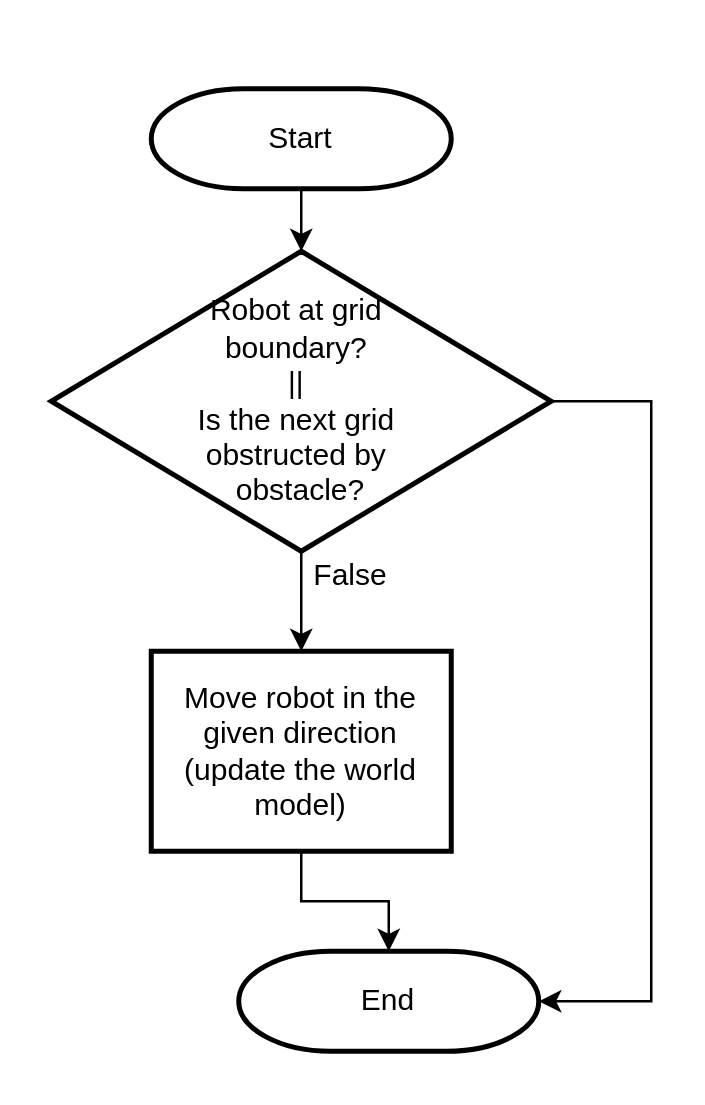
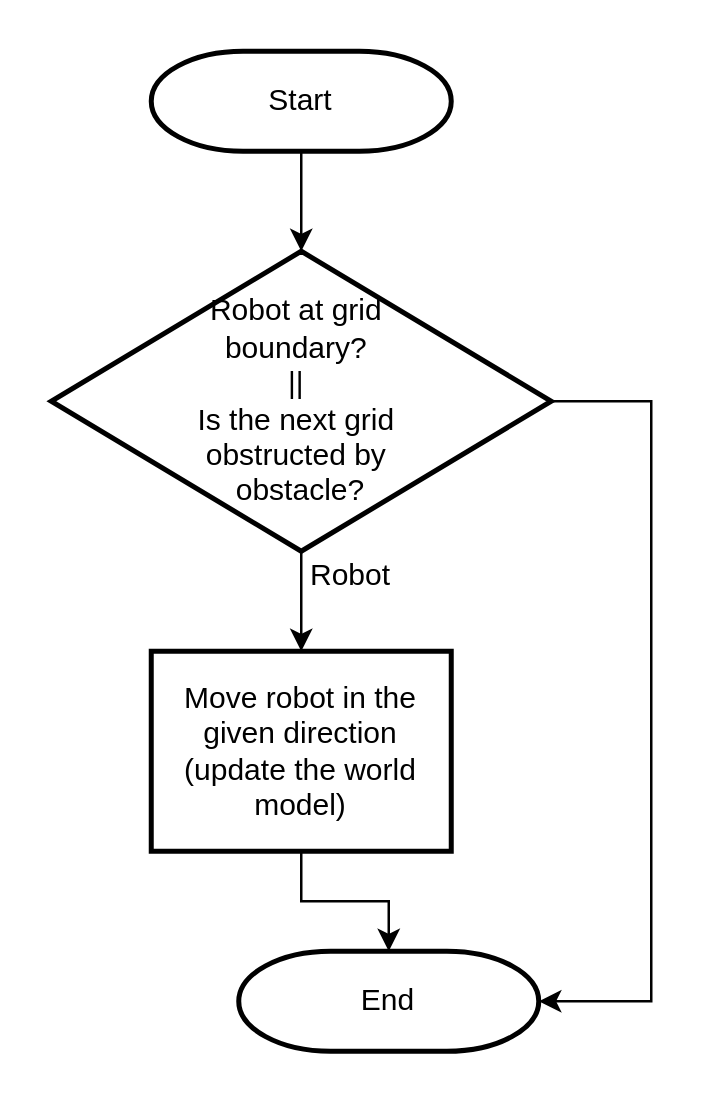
(301, 139) -> (301, 101)
(351, 576) -> (351, 576)
